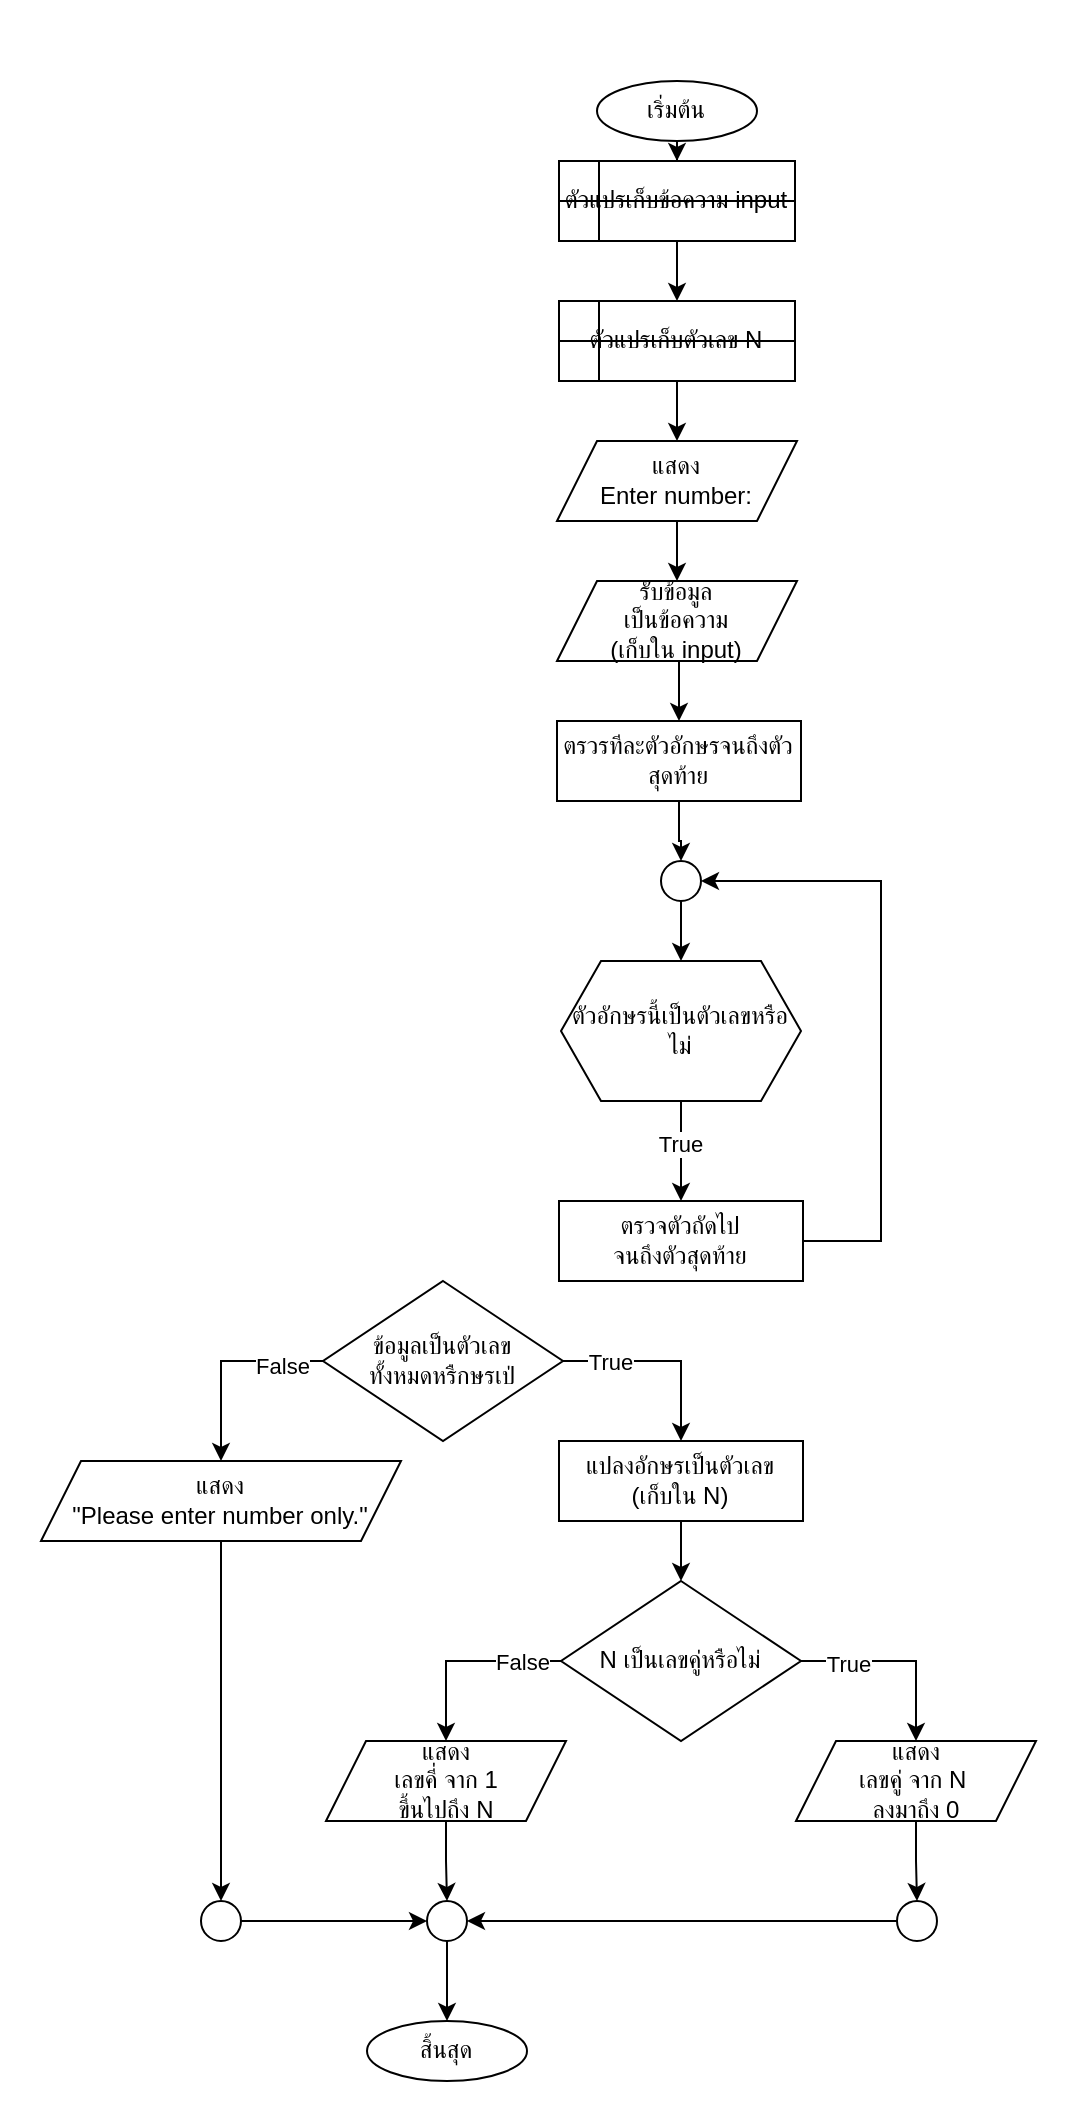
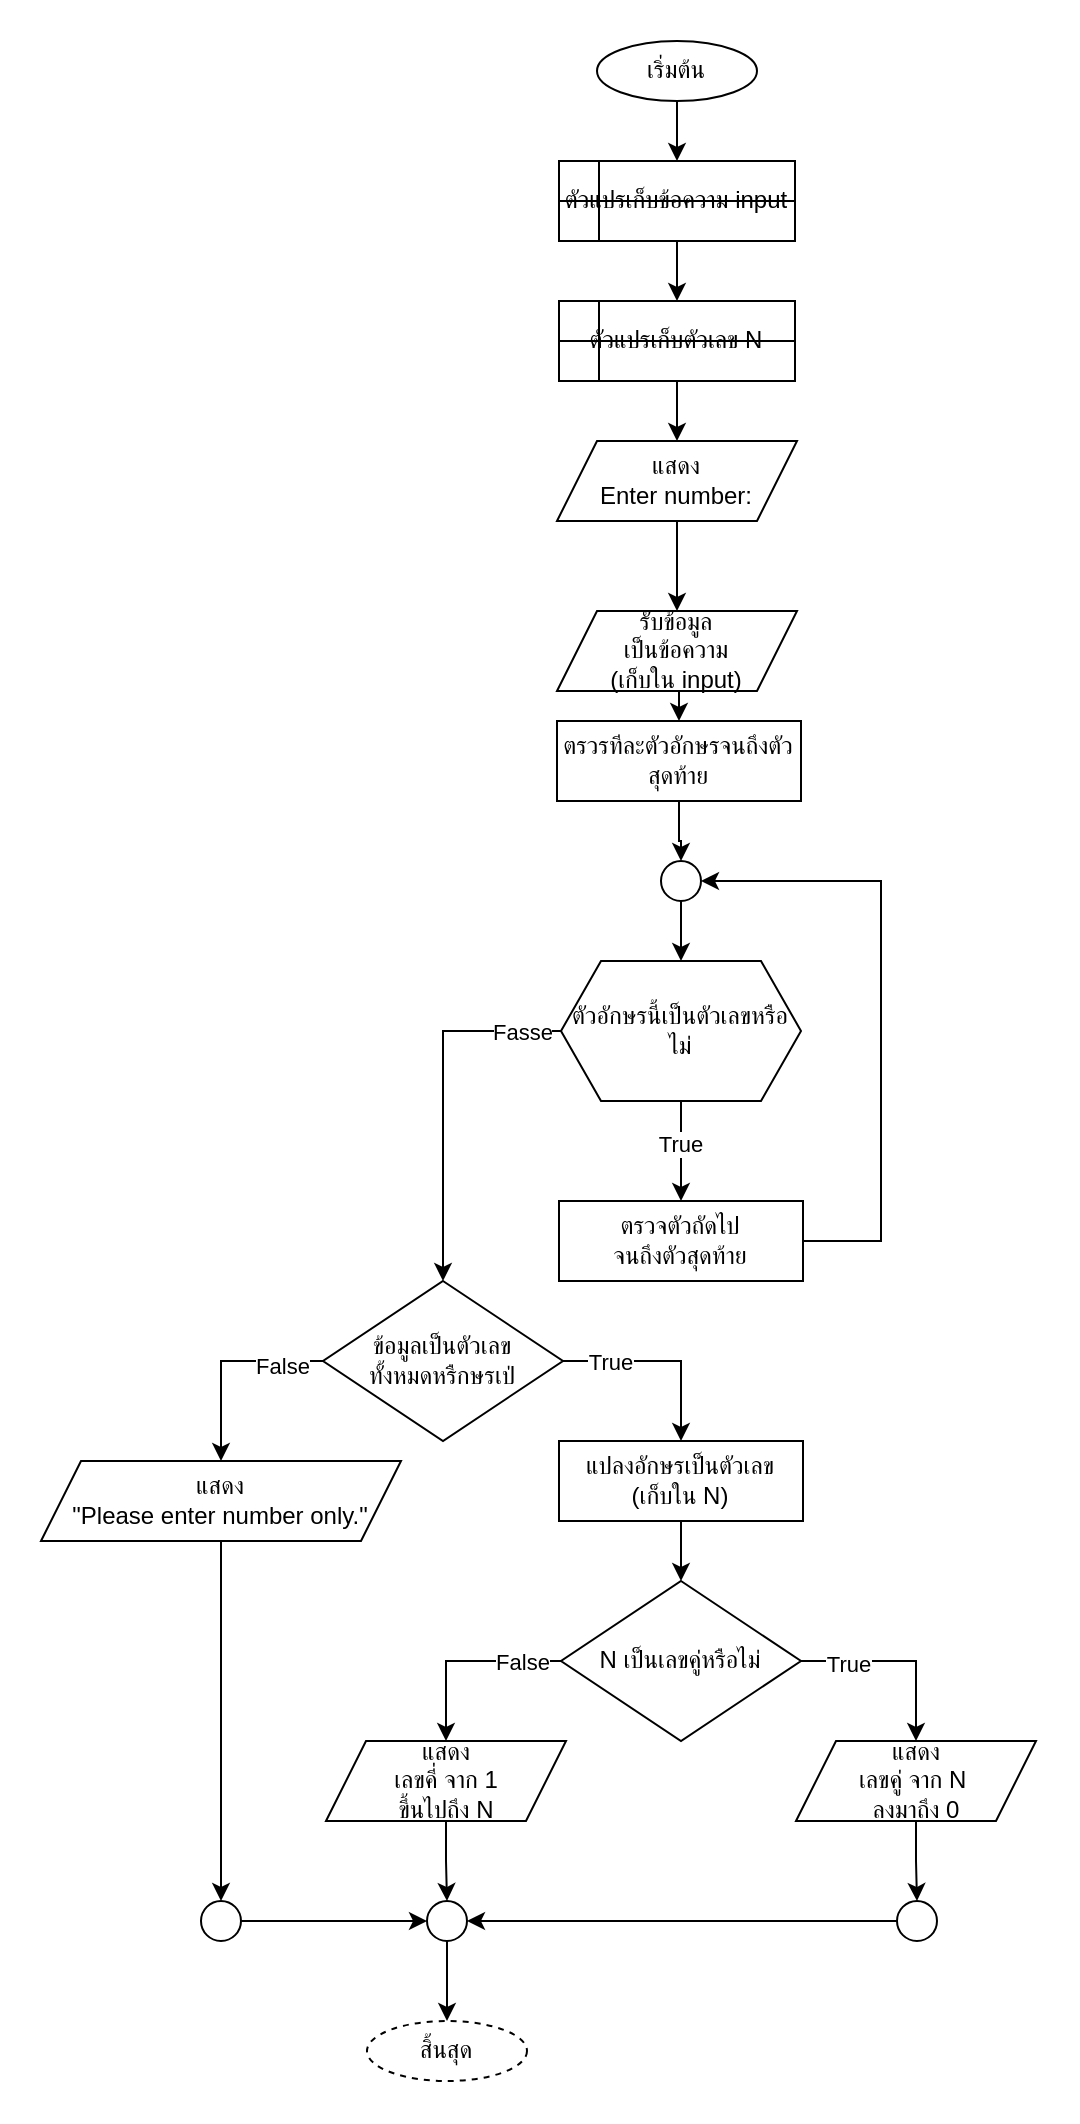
(677, 111) -> (677, 71)
(677, 621) -> (677, 651)
none -> (443, 1090)
(447, 2051) -> (447, 2051)
